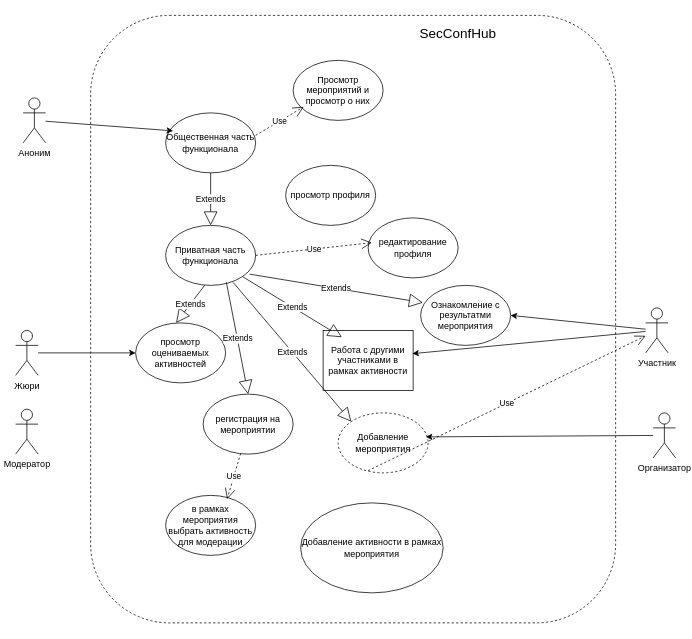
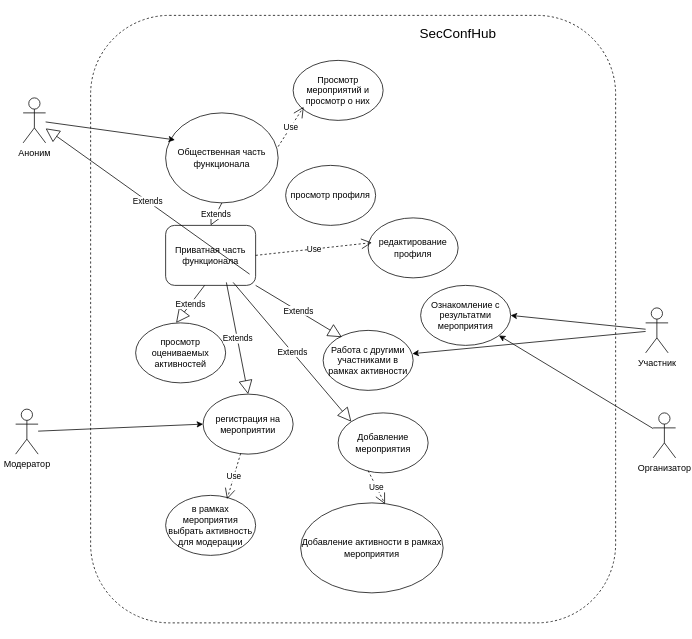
(210, 143) -> (222, 158)
(210, 255) -> (210, 255)
(329, 287) -> (154, 206)
(27, 353) -> none
(129, 353) -> none
(368, 360) -> (368, 360)
(506, 404) -> (376, 486)
none -> (120, 428)
(485, 437) -> (578, 384)
(383, 443) -> (383, 443)
